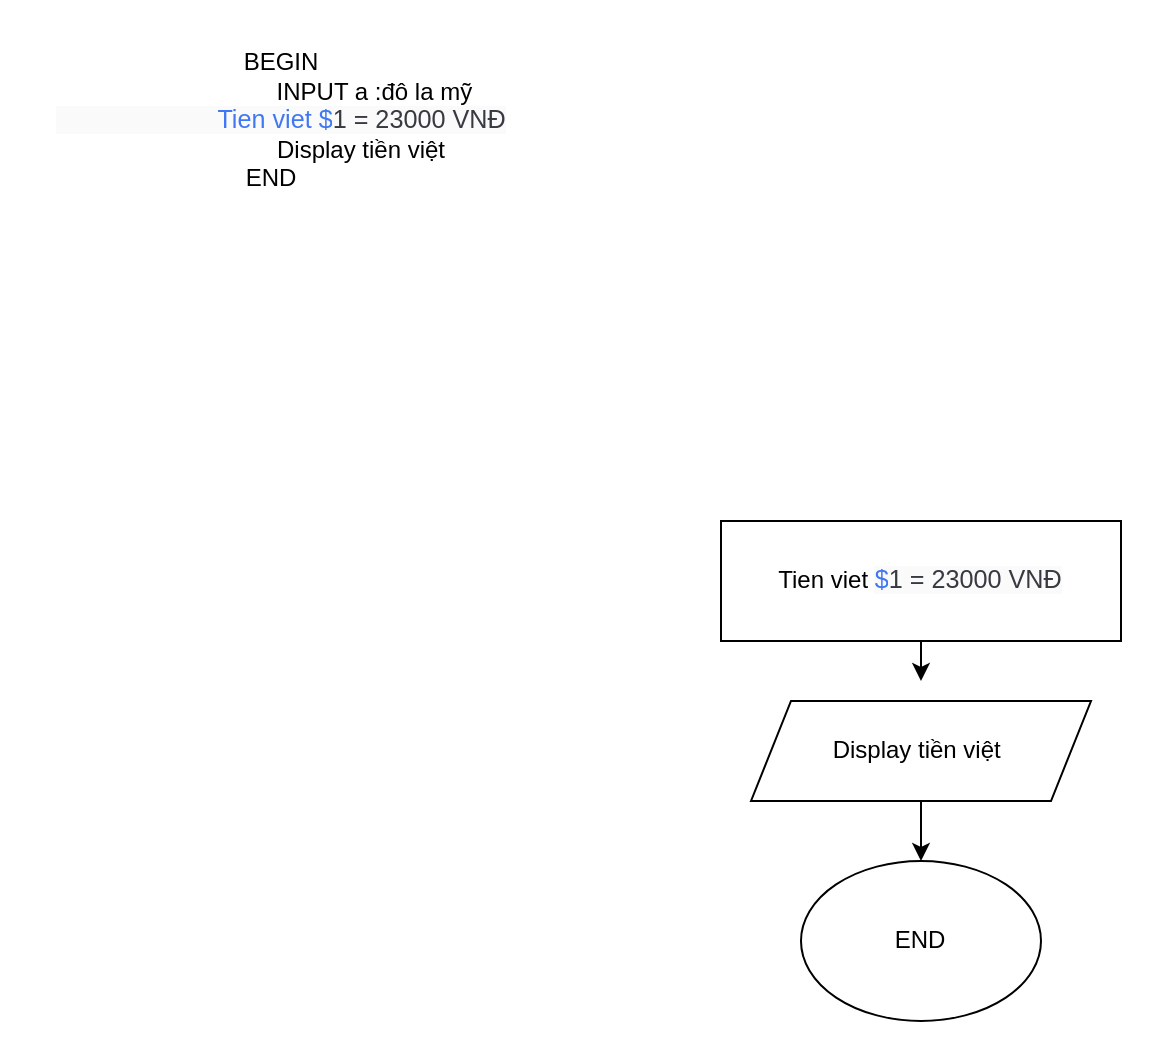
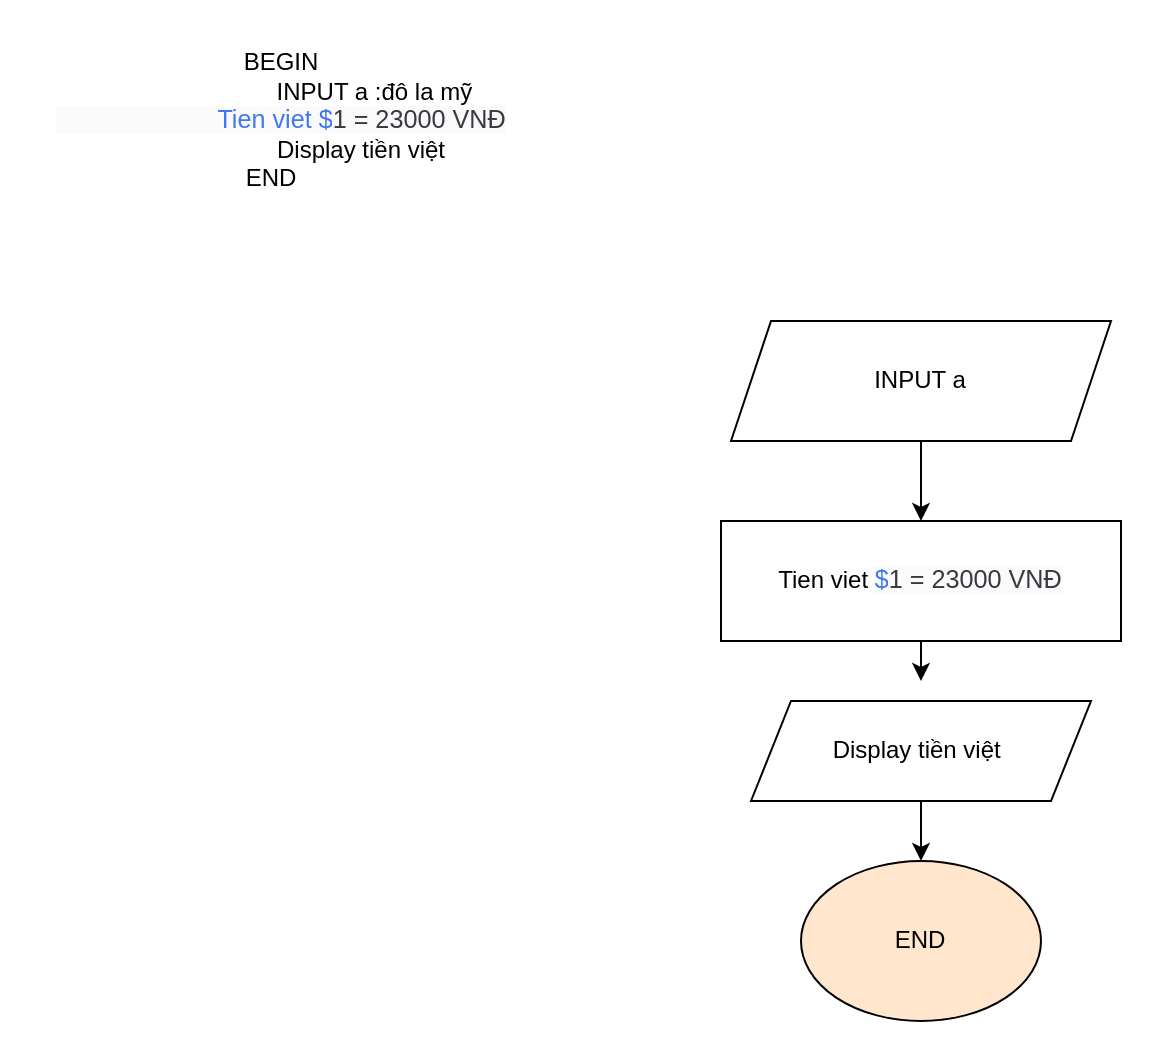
none -> (921, 381)
none -> (921, 474)
(921, 941) -> (921, 941)
